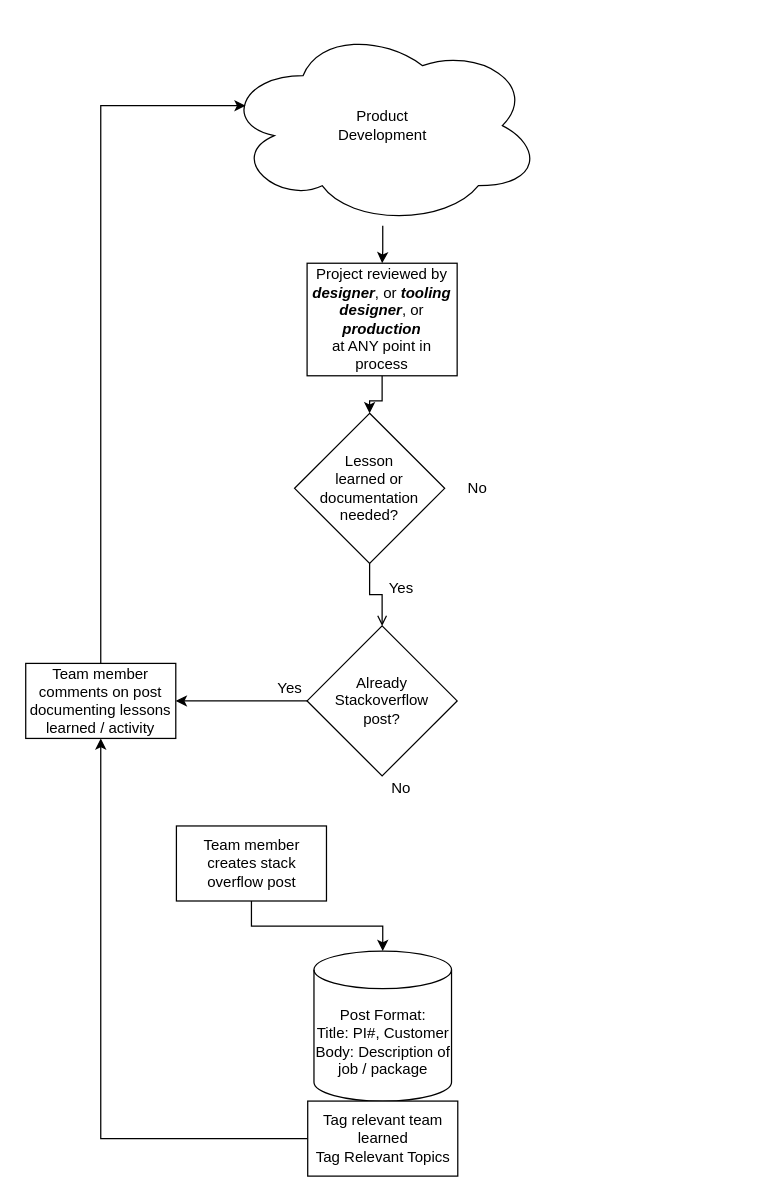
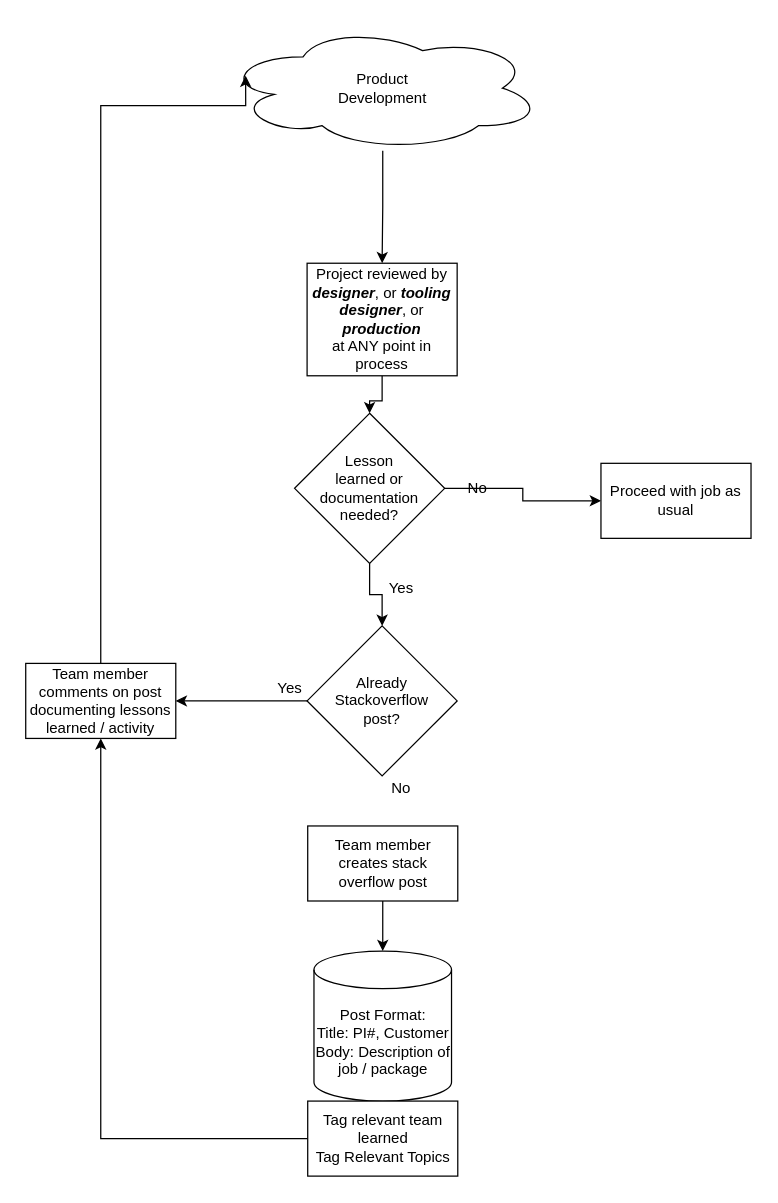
(383, 126) -> (383, 88)
none -> (523, 490)
none -> (676, 501)
(382, 617) -> (382, 616)
(251, 863) -> (383, 863)
